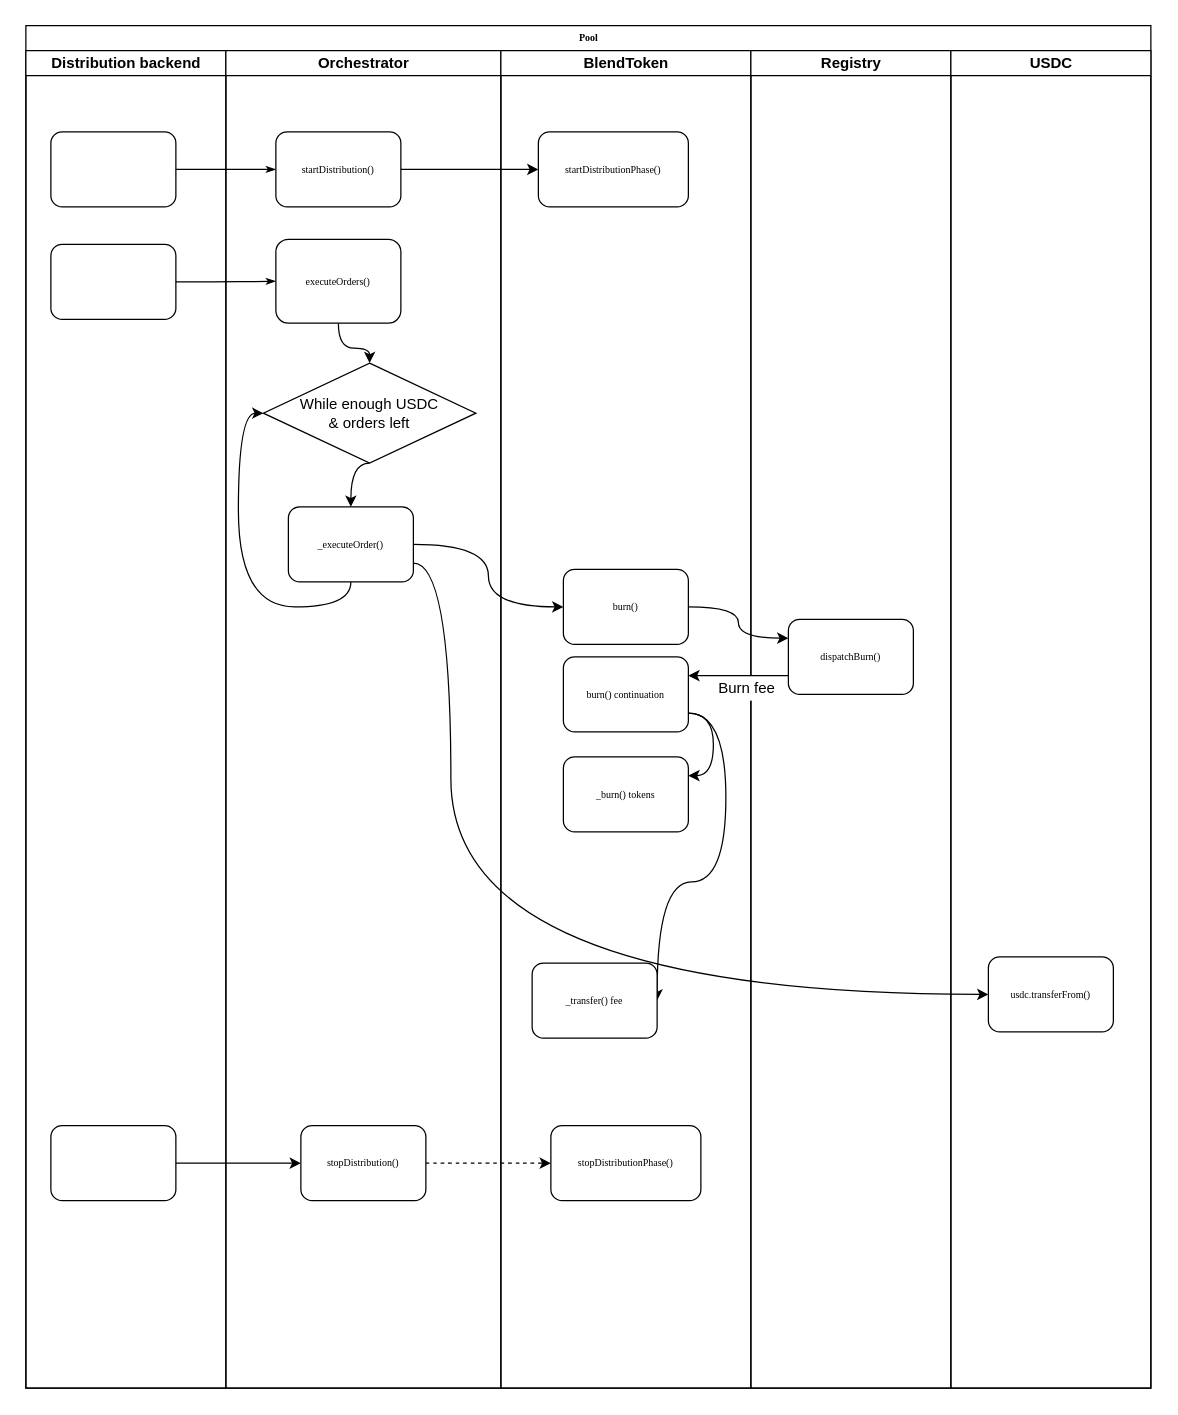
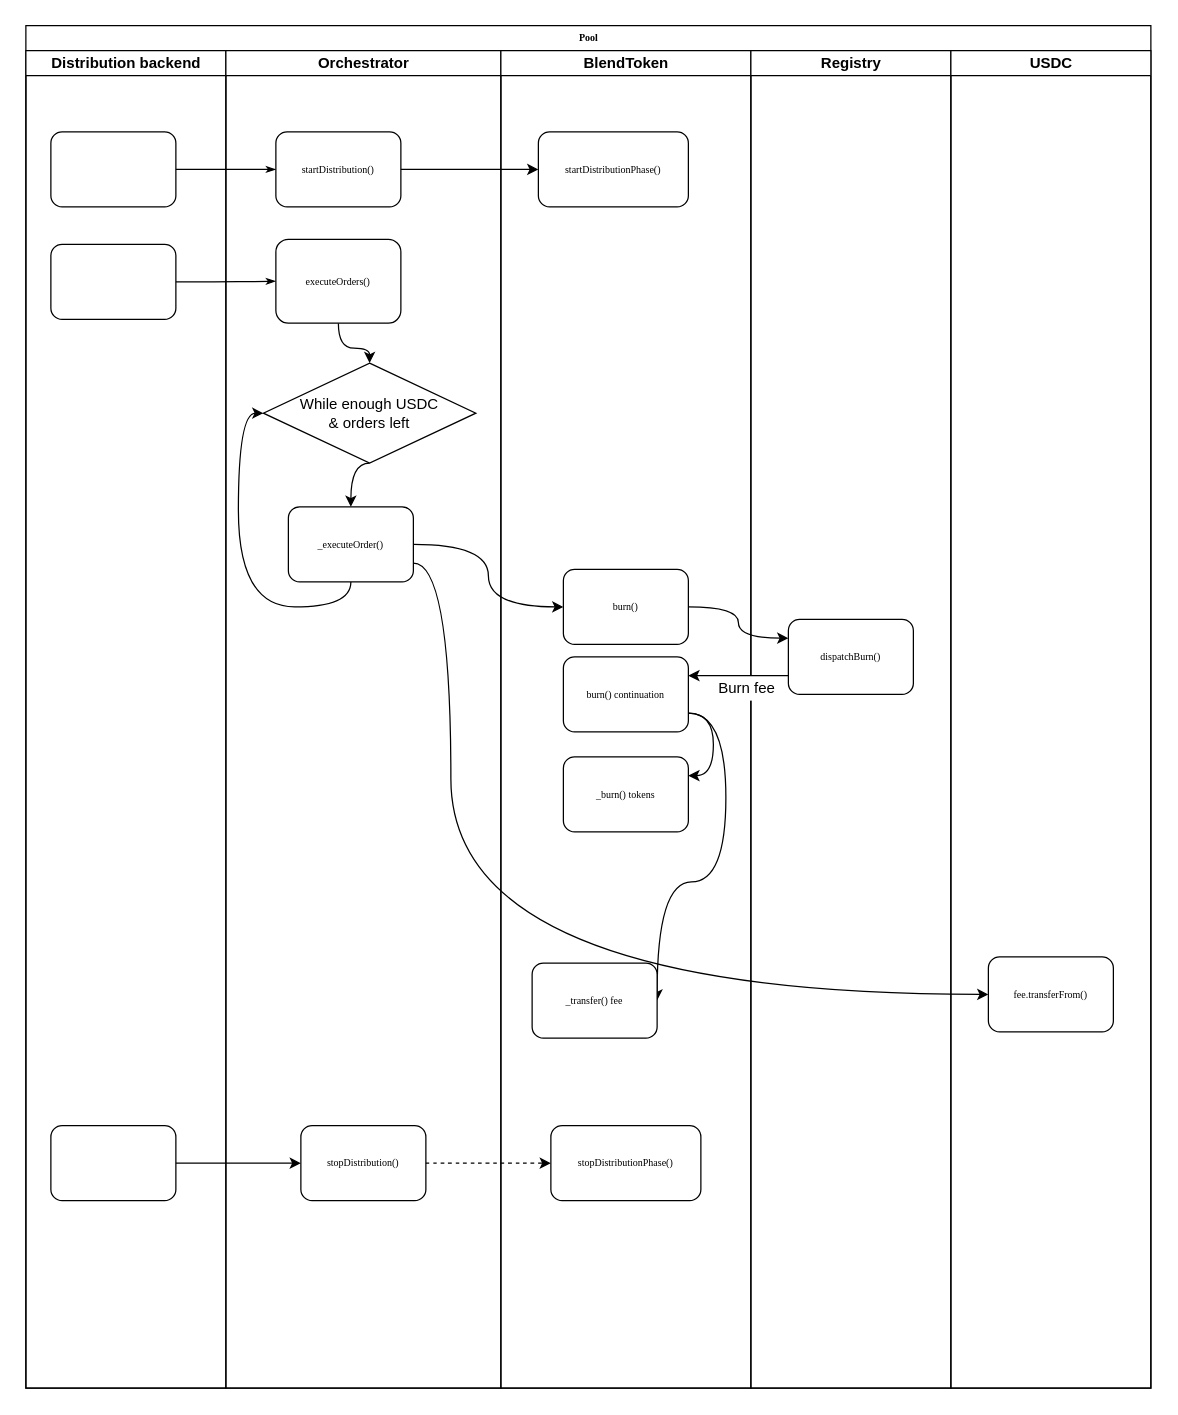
(1051, 994) -> (1051, 994)
